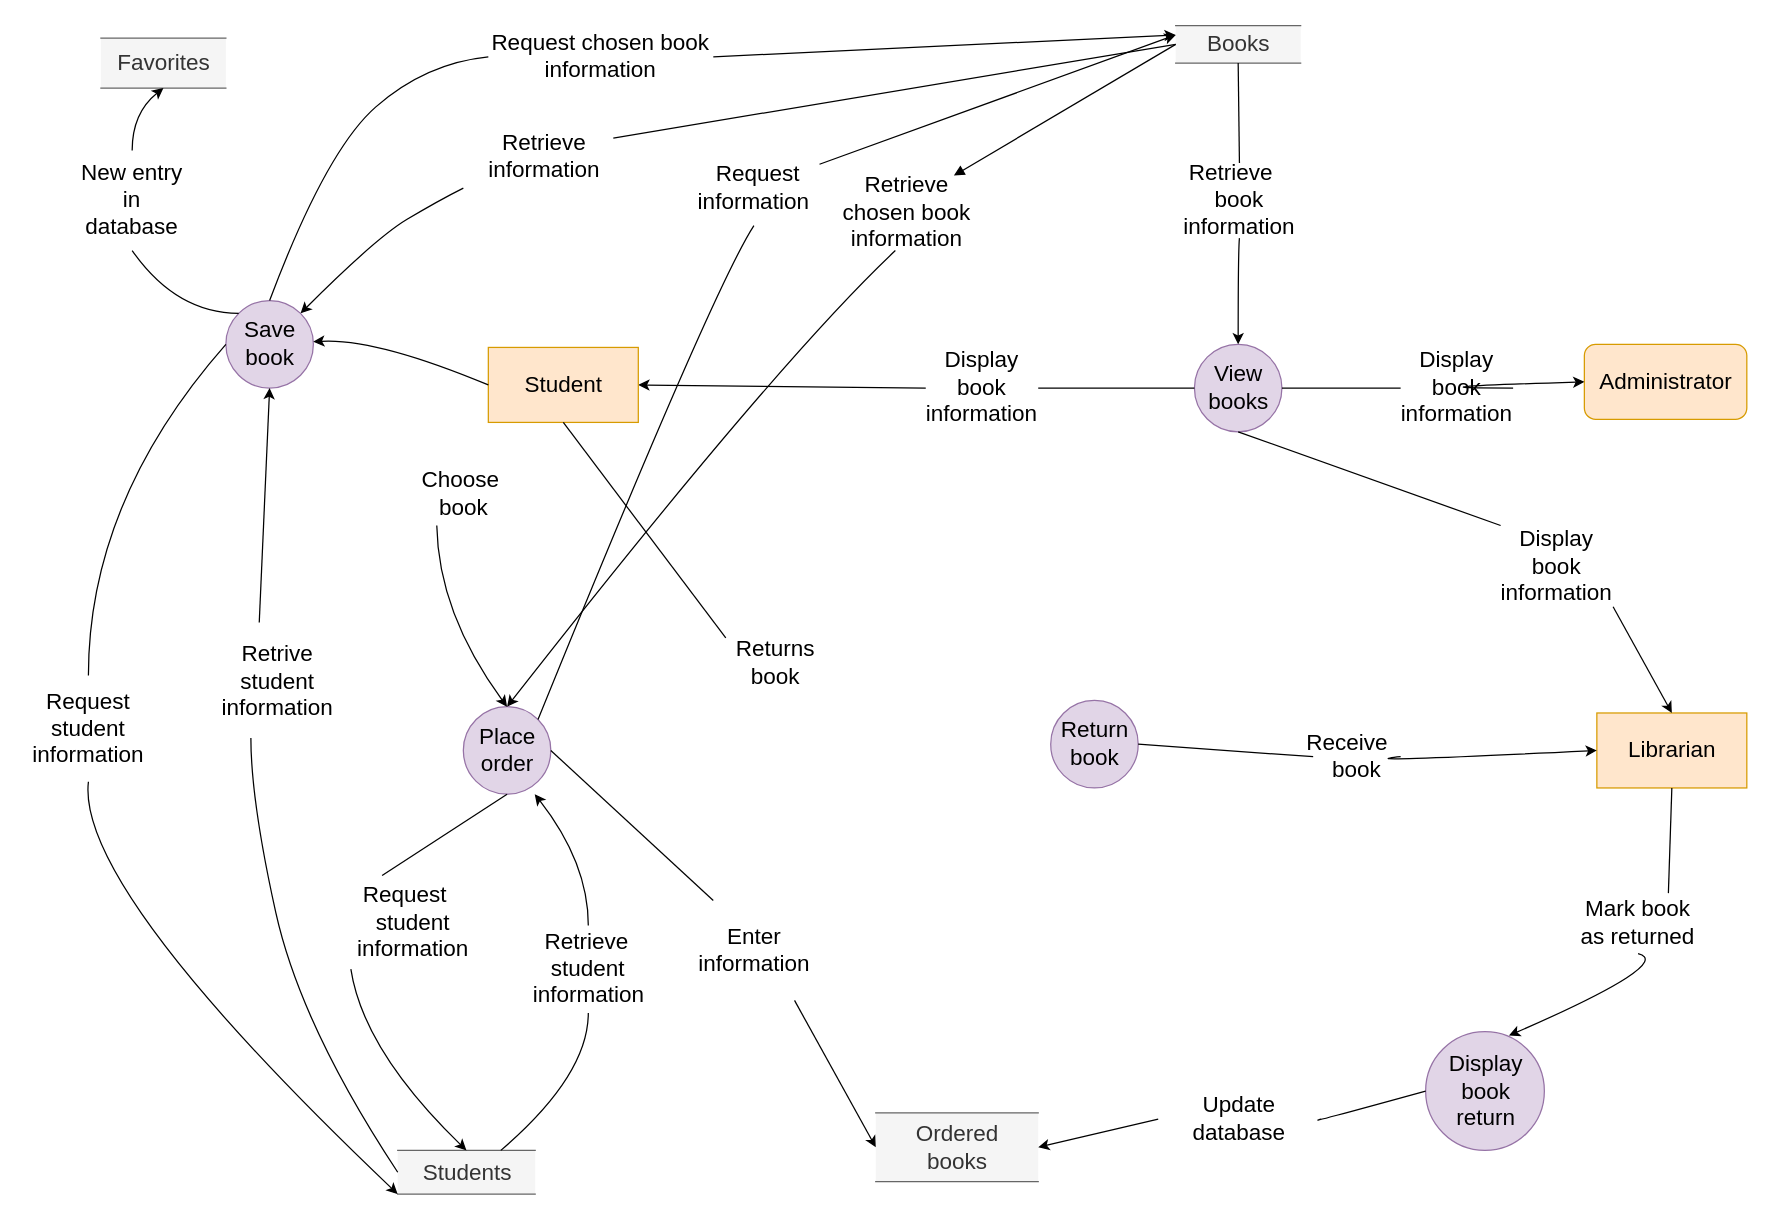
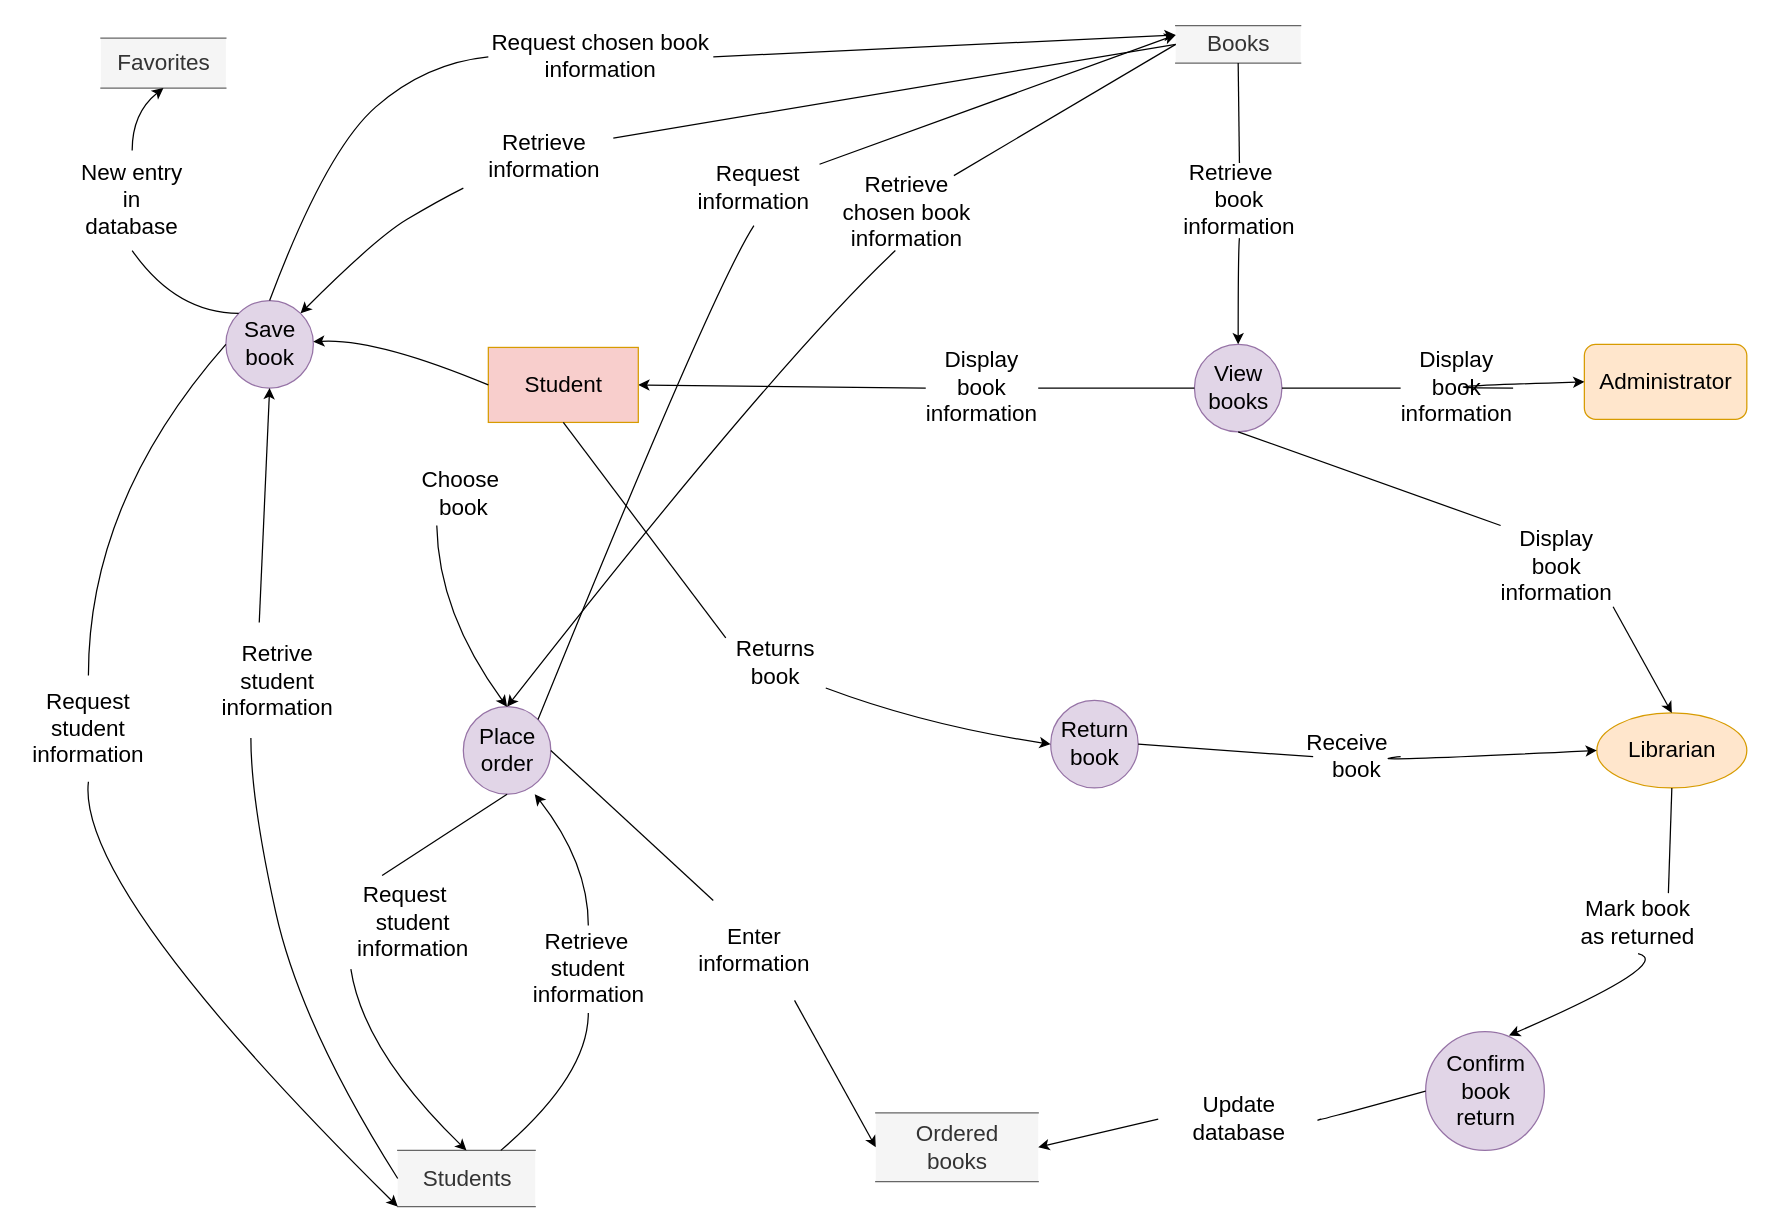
(964, 169) -> (960, 172)
(563, 385) -> (563, 385)
none -> (933, 721)
(1672, 751) -> (1672, 751)
(1486, 1092) -> (1486, 1092)
(466, 1173) -> (466, 1179)
